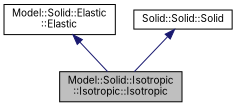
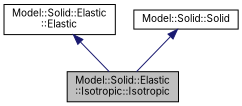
(183, 20) -> (186, 20)
(121, 87) -> (123, 87)
